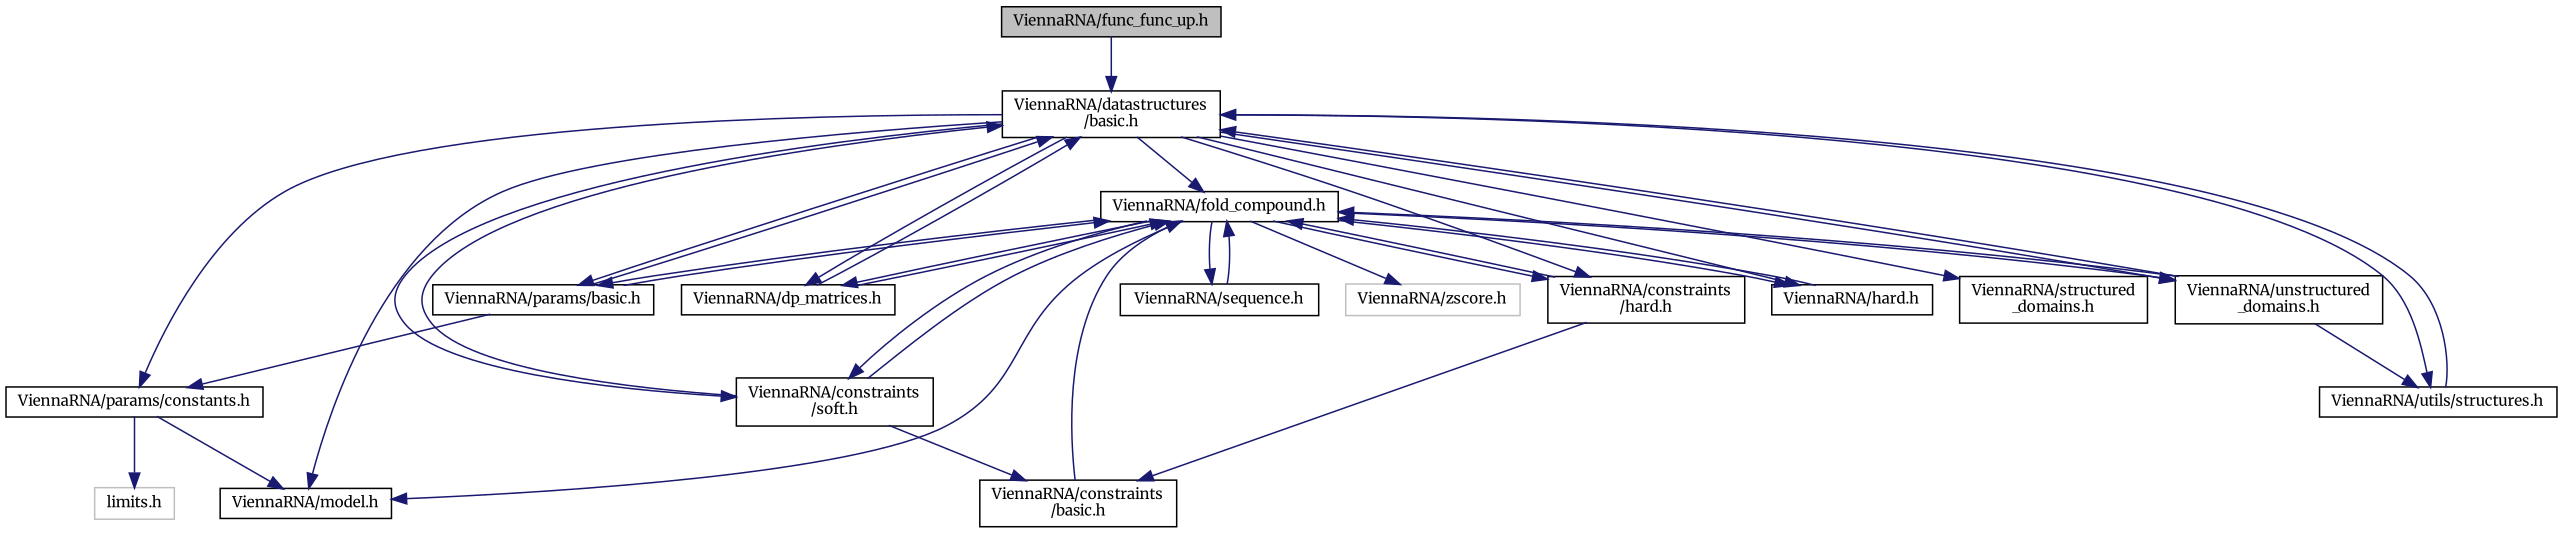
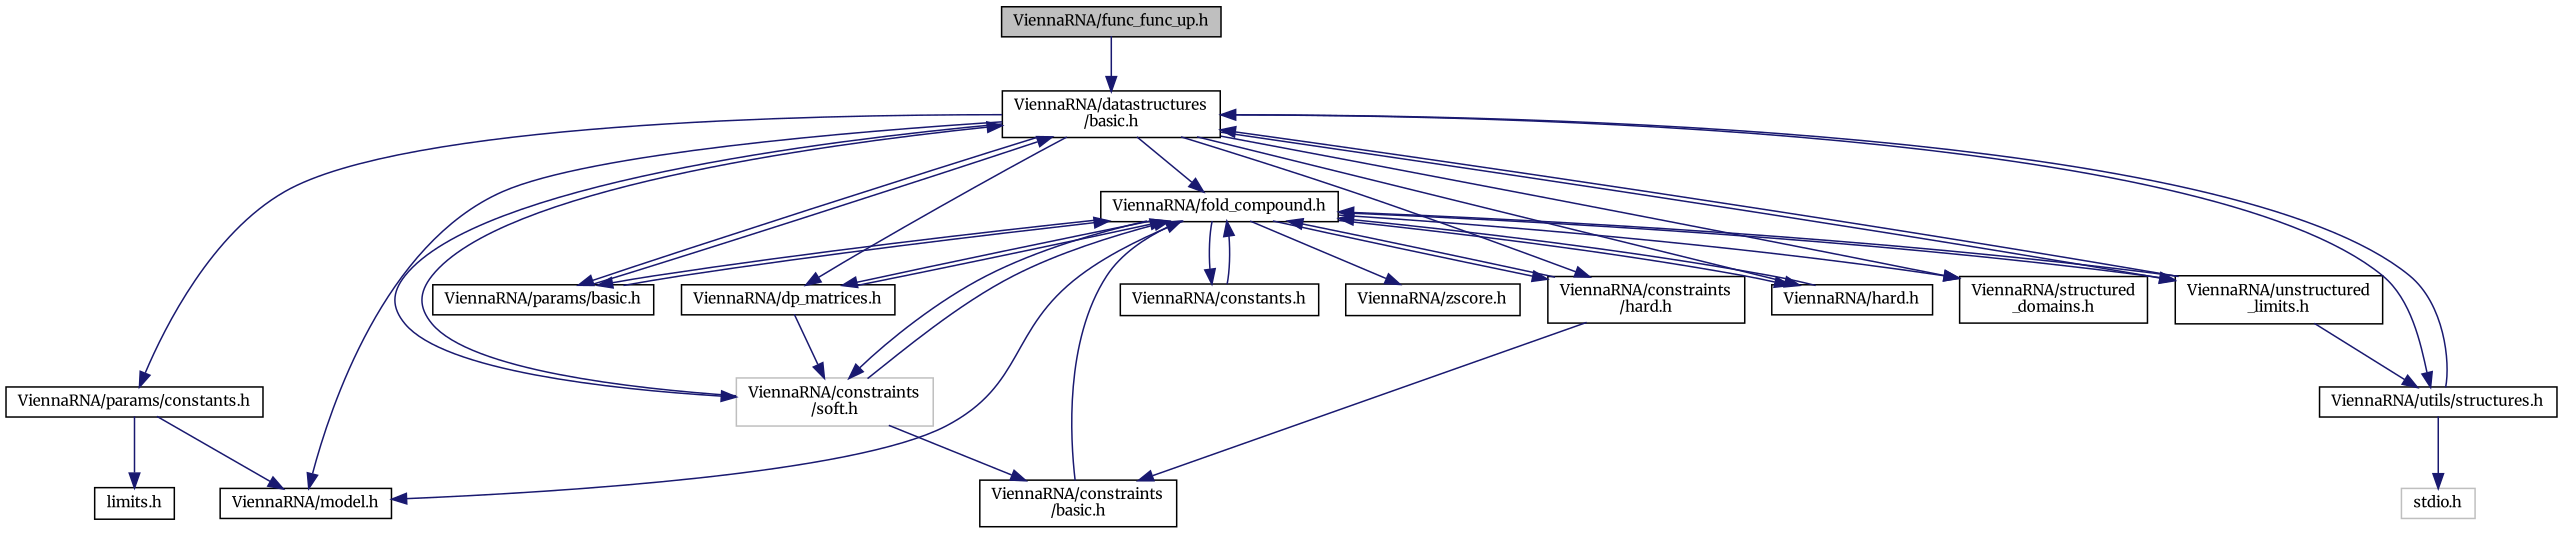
(943, 217) -> (806, 339)
none -> (1672, 243)
(1220, 300) -> (1220, 300)
(1433, 300) -> (1433, 300)
(2279, 300) -> (2279, 300)
(346, 349) -> none
(835, 402) -> (835, 402)
(134, 503) -> (134, 503)
none -> (2438, 503)
